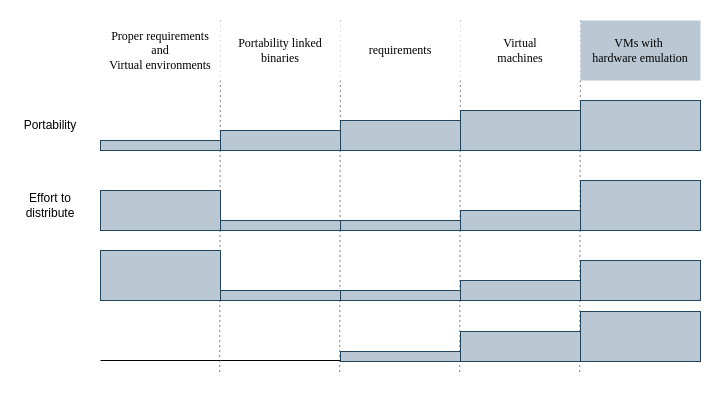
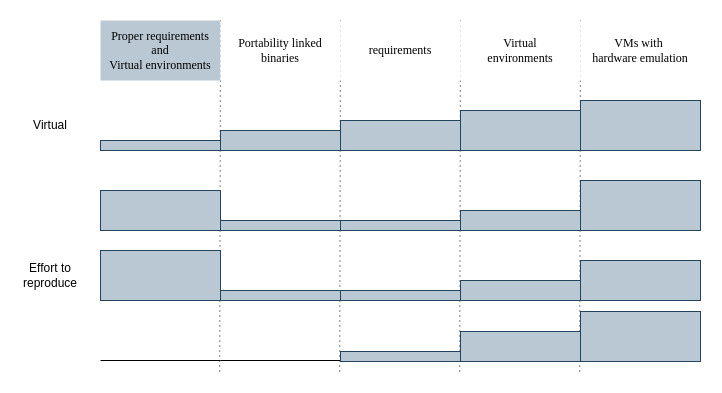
(161, 51) -> (161, 51)
(521, 51) -> (521, 51)
(641, 51) -> (641, 51)
(51, 126) -> (51, 126)
(51, 206) -> none
none -> (51, 276)
